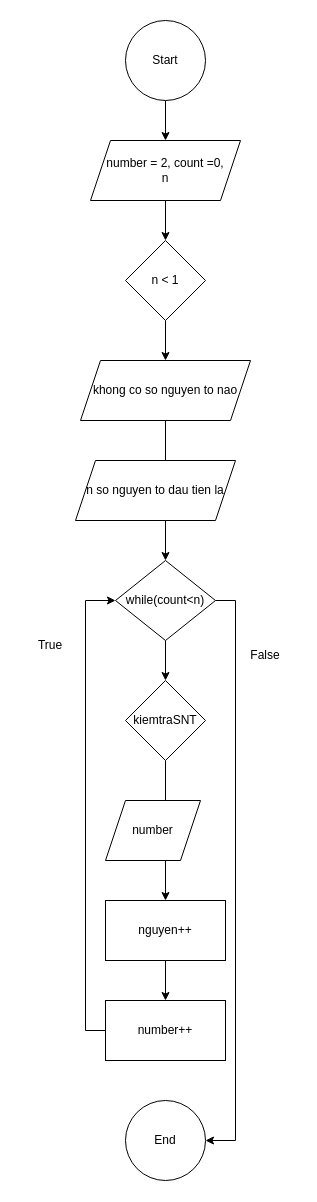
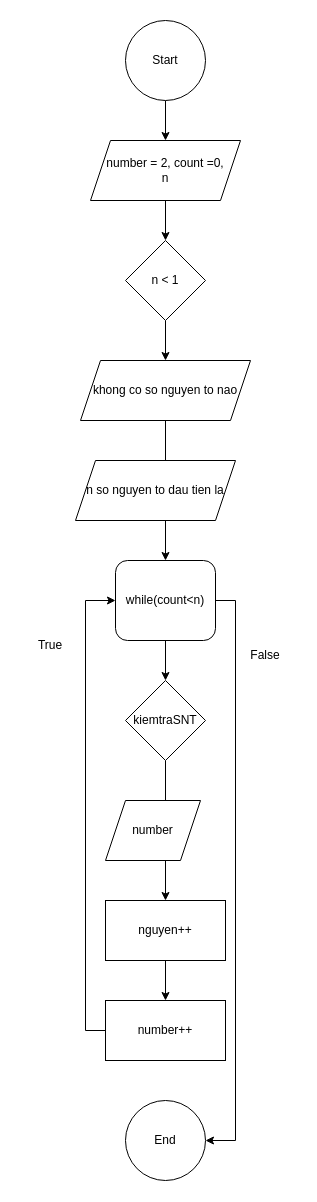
(166, 601) -> (166, 601)
